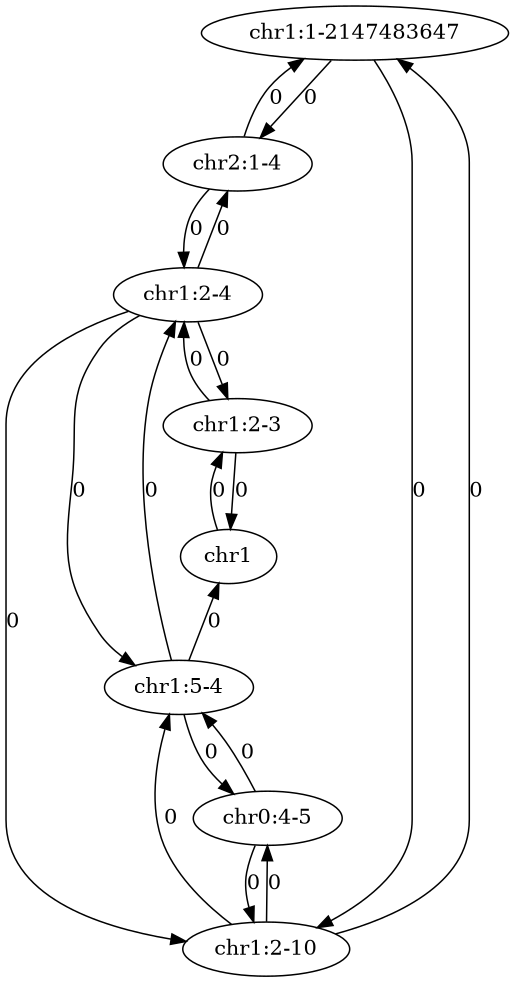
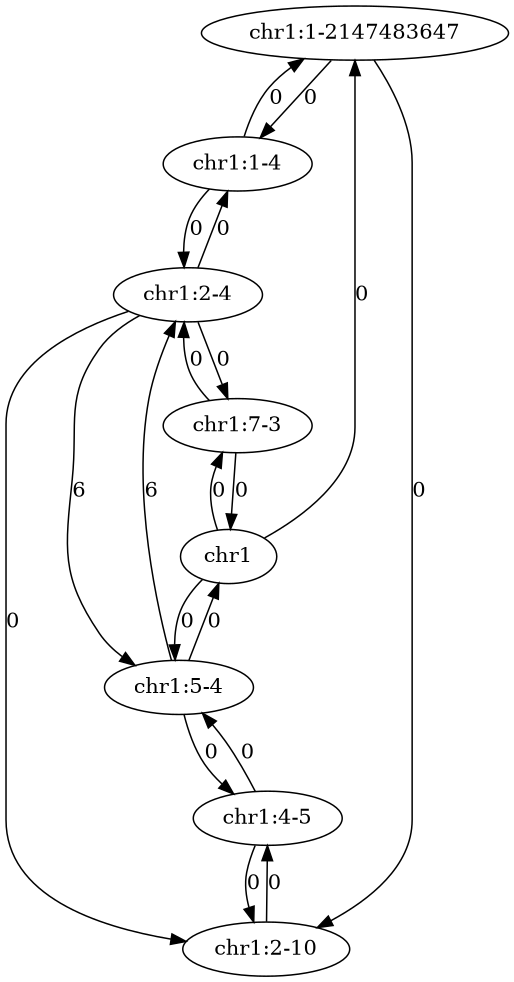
(238, 164) -> (238, 164)
(238, 426) -> (238, 426)
(80, 491) -> (80, 491)
(152, 491) -> (152, 491)
(469, 528) -> (355, 326)
(268, 818) -> (268, 818)
(162, 839) -> (181, 609)
